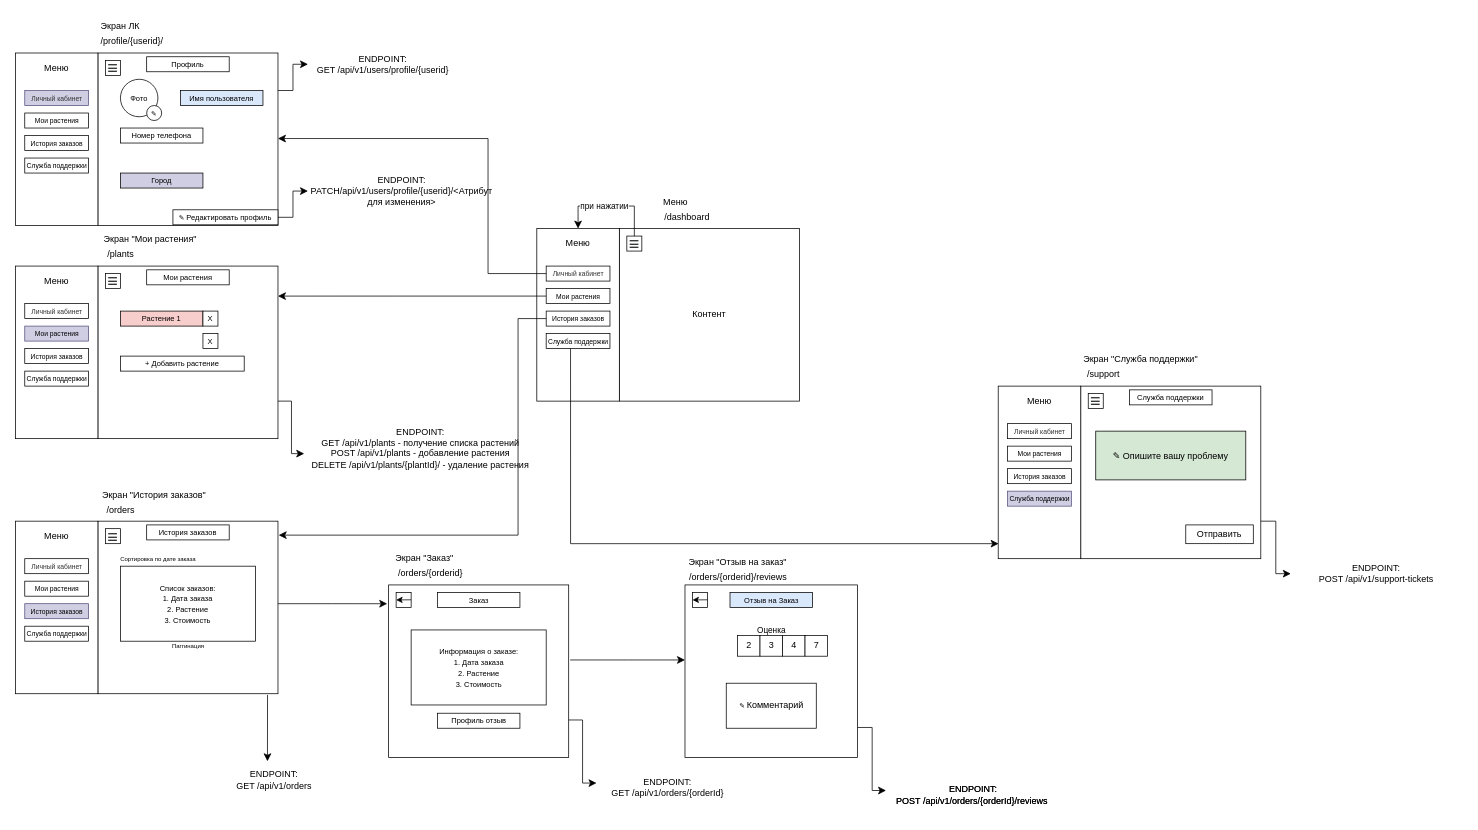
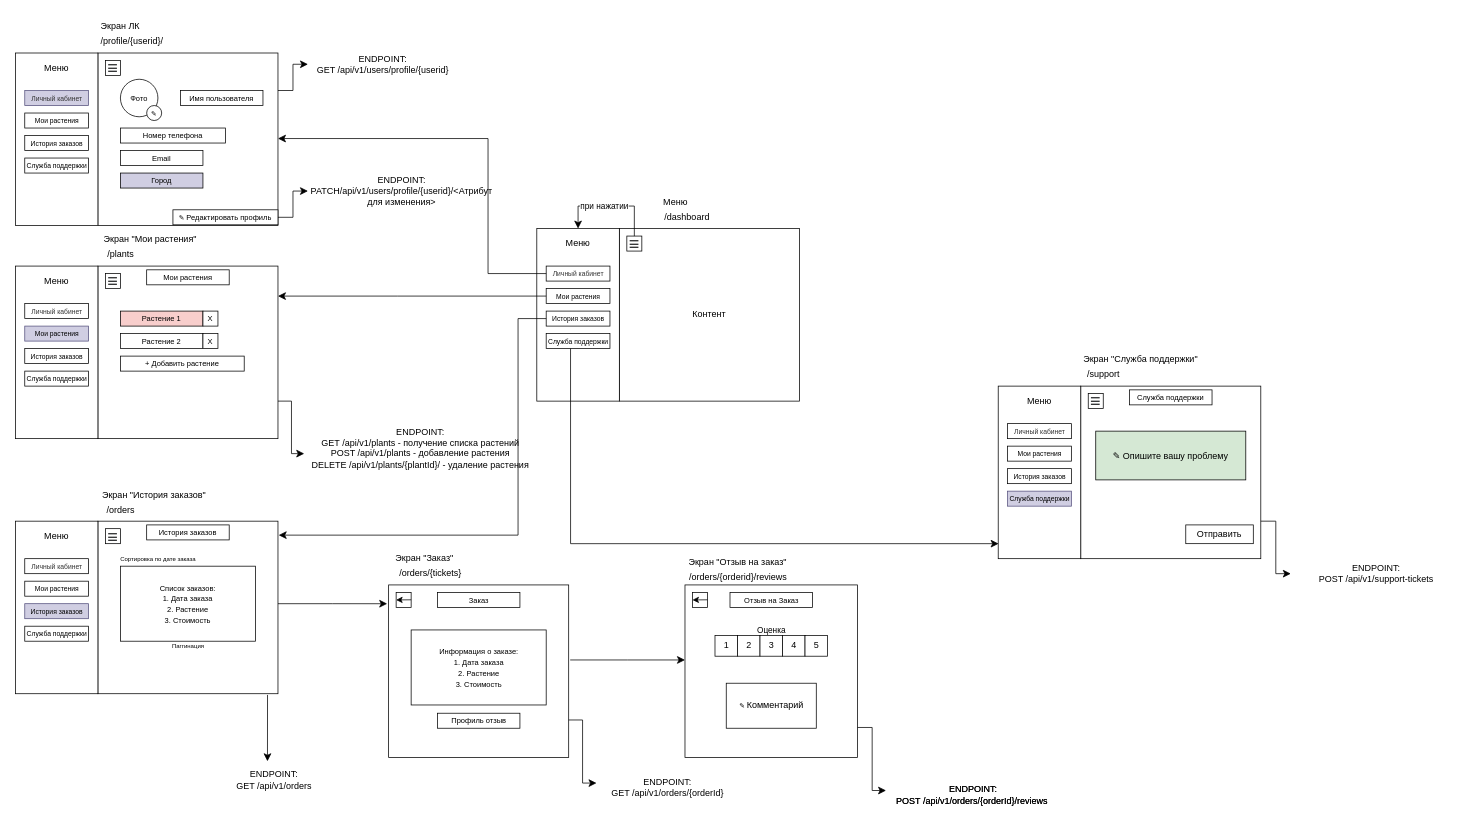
(188, 64) -> none
(222, 98) -> (222, 98)
(162, 135) -> (173, 135)
none -> (162, 158)
none -> (162, 341)
(431, 573) -> (431, 573)
(771, 600) -> (771, 600)
(816, 645) -> (816, 645)
none -> (726, 646)
